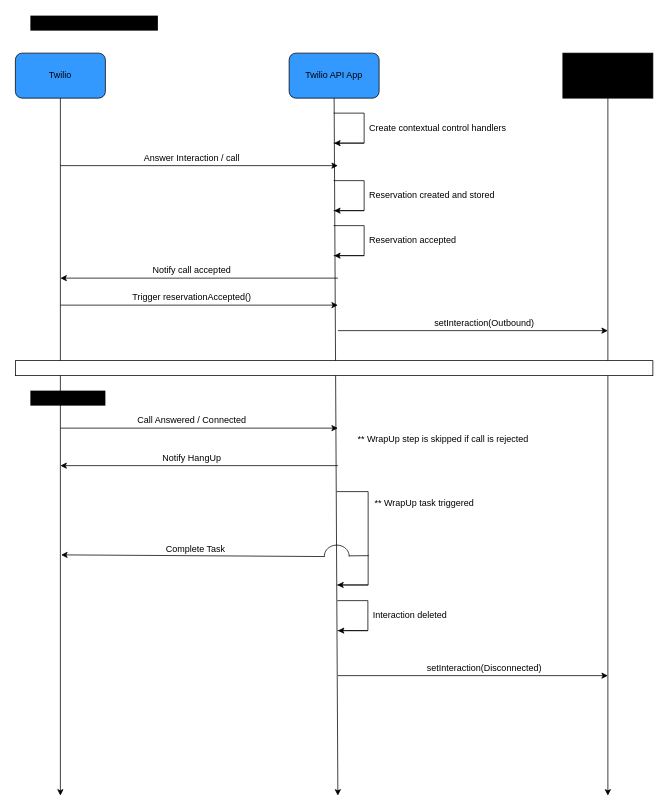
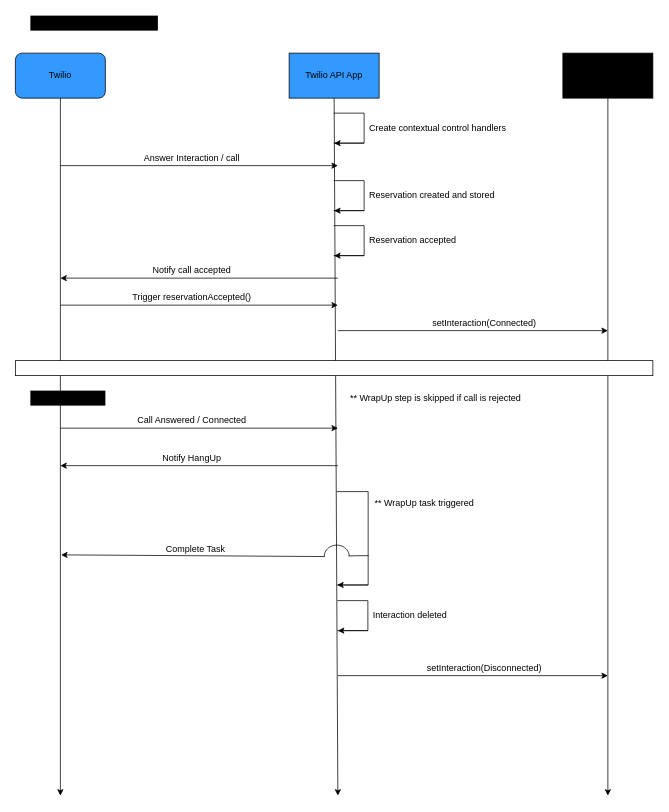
(334, 75) -> (334, 75)
(485, 323) -> (485, 323)
(443, 439) -> (435, 398)
